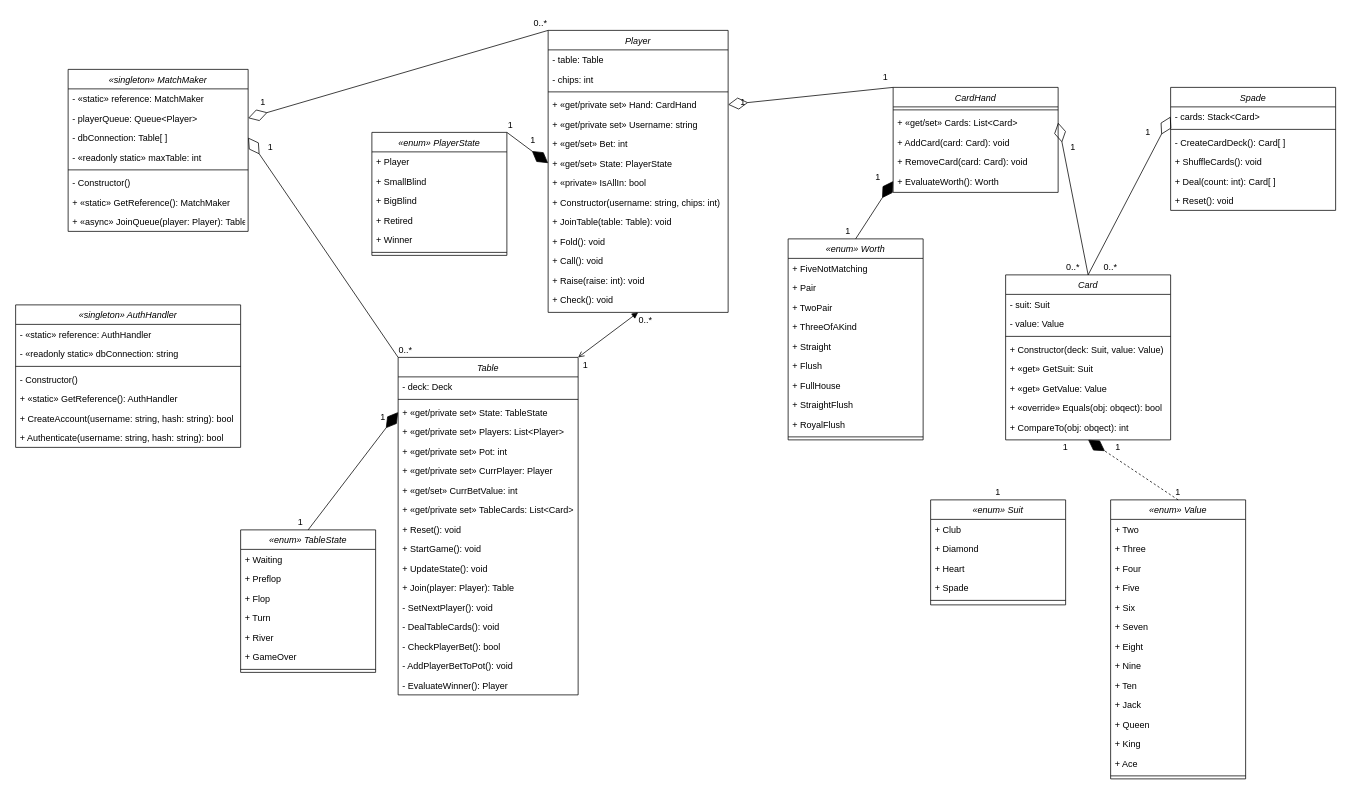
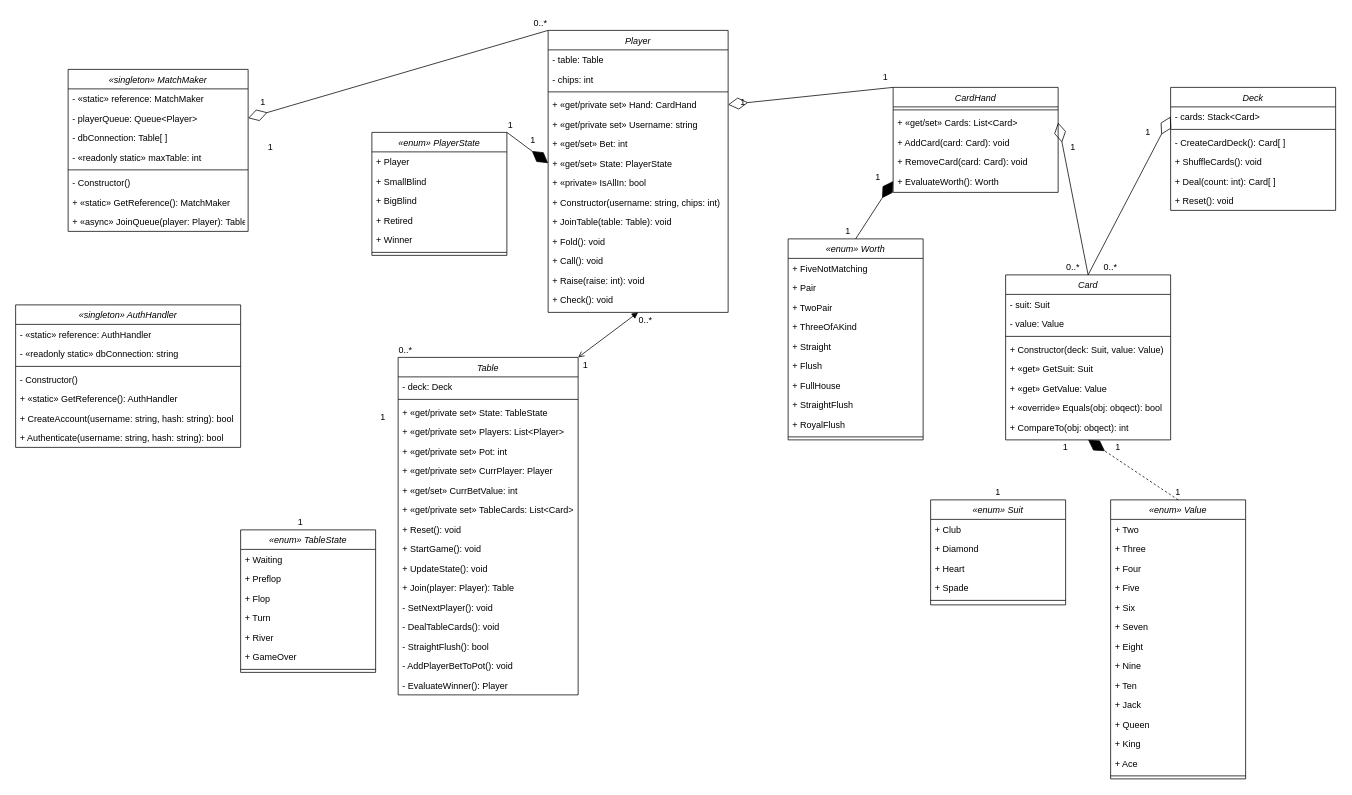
(1253, 98) -> (1253, 98)
(328, 256) -> none
(347, 479) -> none
(457, 647) -> (453, 647)
